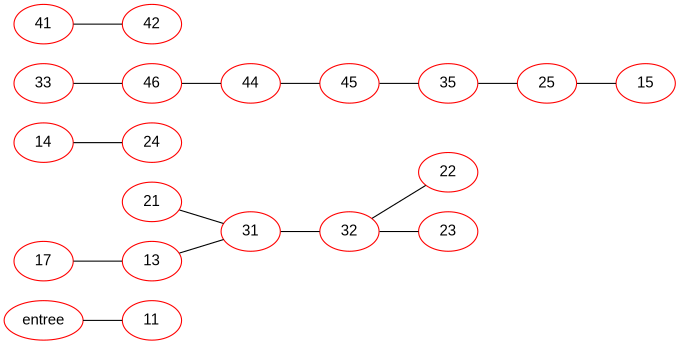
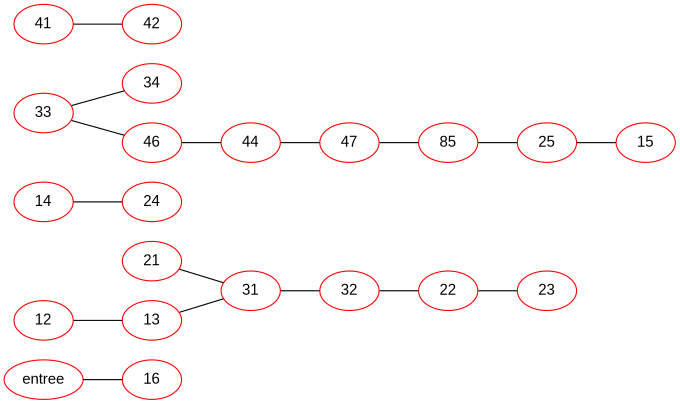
none -> (152, 83)
(349, 83) -> (349, 143)
(448, 83) -> (448, 143)
(399, 232) -> (498, 291)
(44, 261) -> (44, 320)
(152, 320) -> (152, 380)
